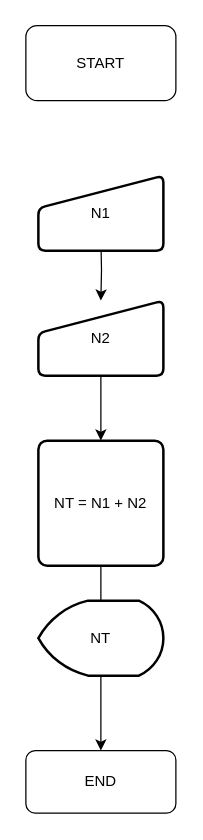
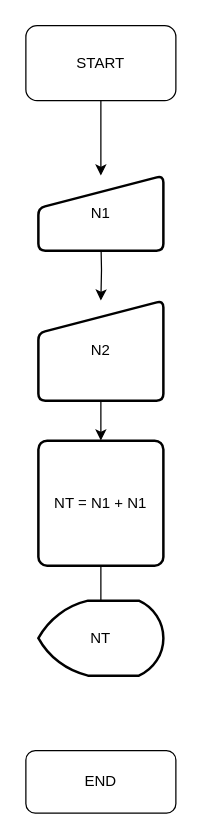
none -> (101, 134)
(101, 338) -> (101, 351)
(101, 503) -> (101, 503)
(101, 709) -> none
